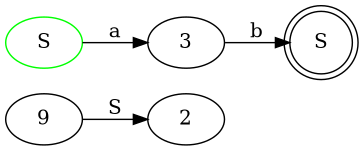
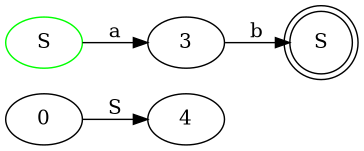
(44, 119) -> (44, 119)
(186, 119) -> (186, 119)
